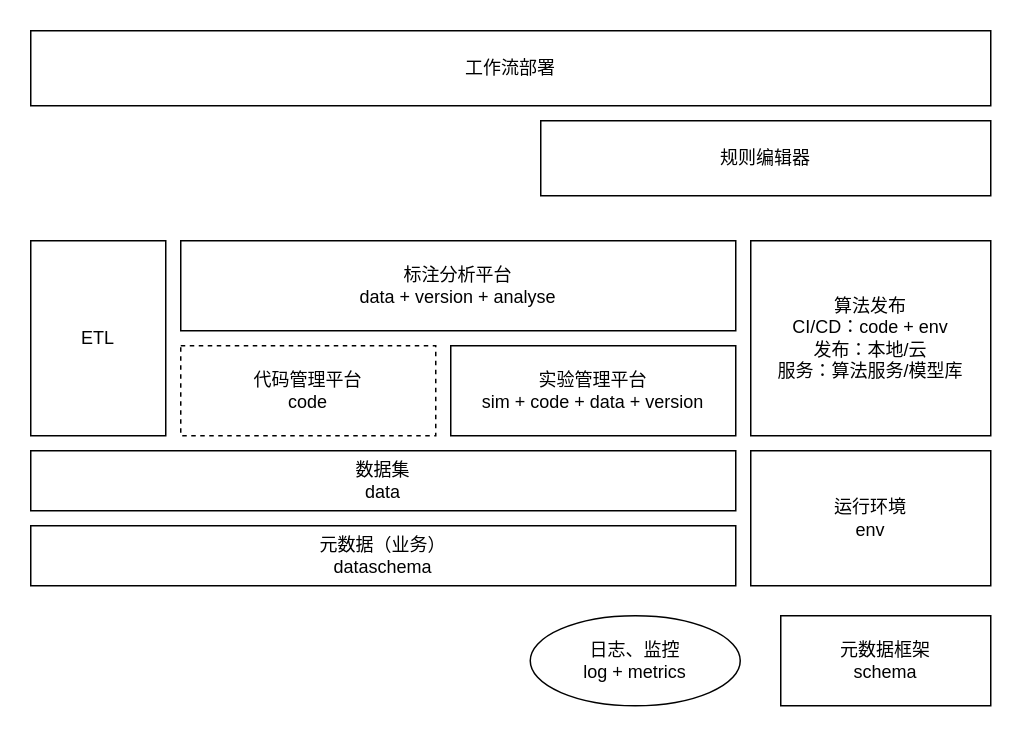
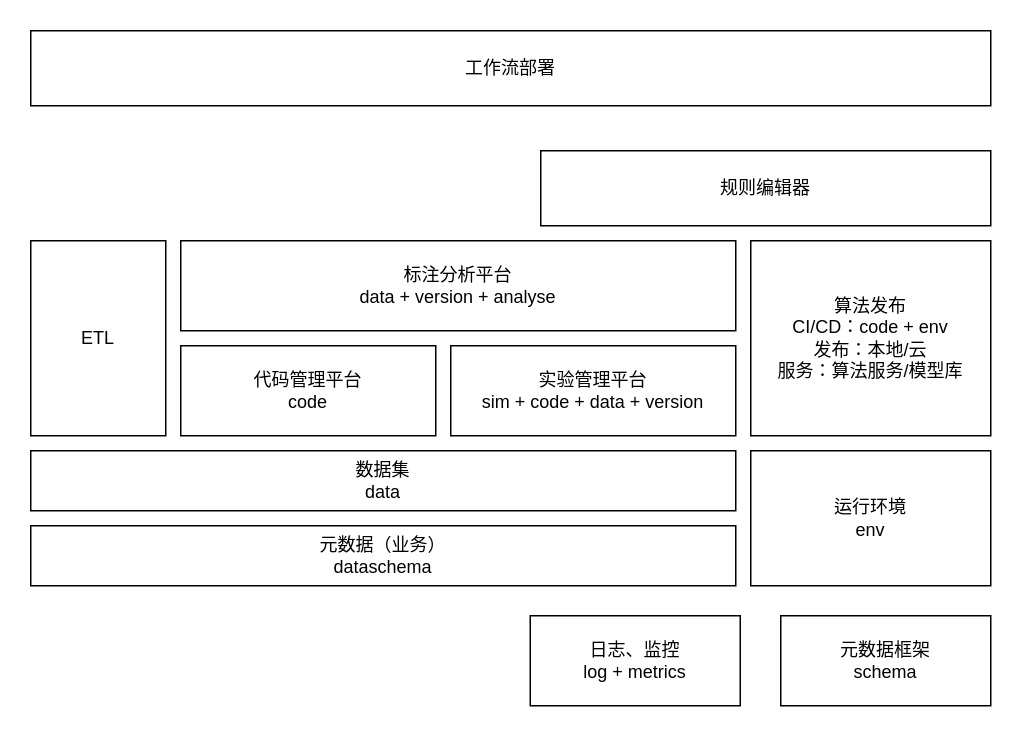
(766, 158) -> (766, 188)
(308, 391) -> (308, 391)
(635, 661) -> (635, 661)
